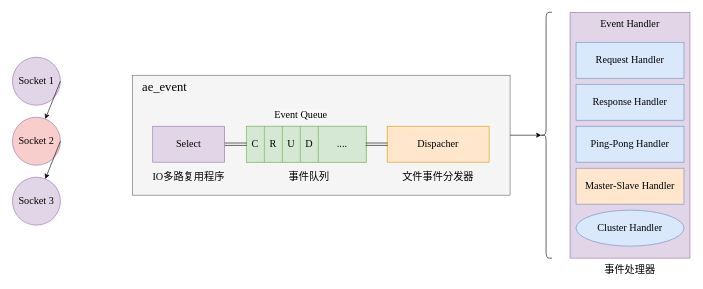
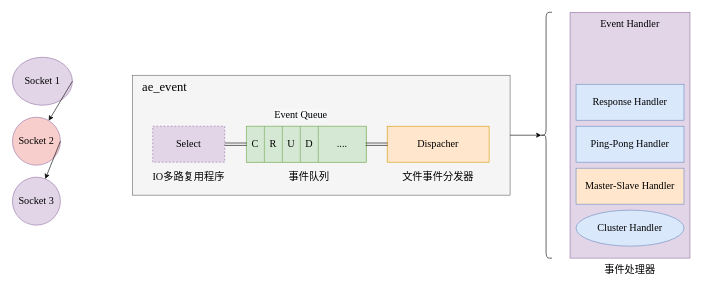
(630, 60) -> none
(36, 81) -> (42, 81)
(189, 144) -> (189, 144)
